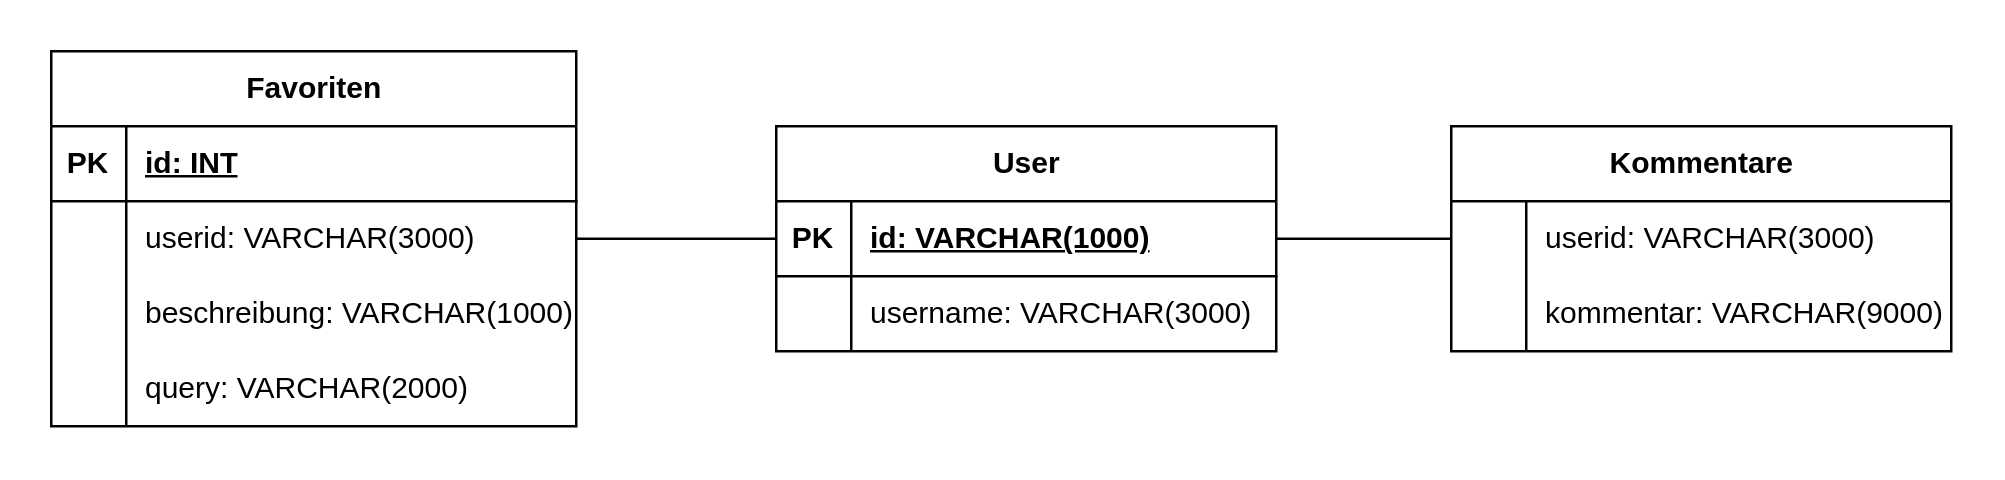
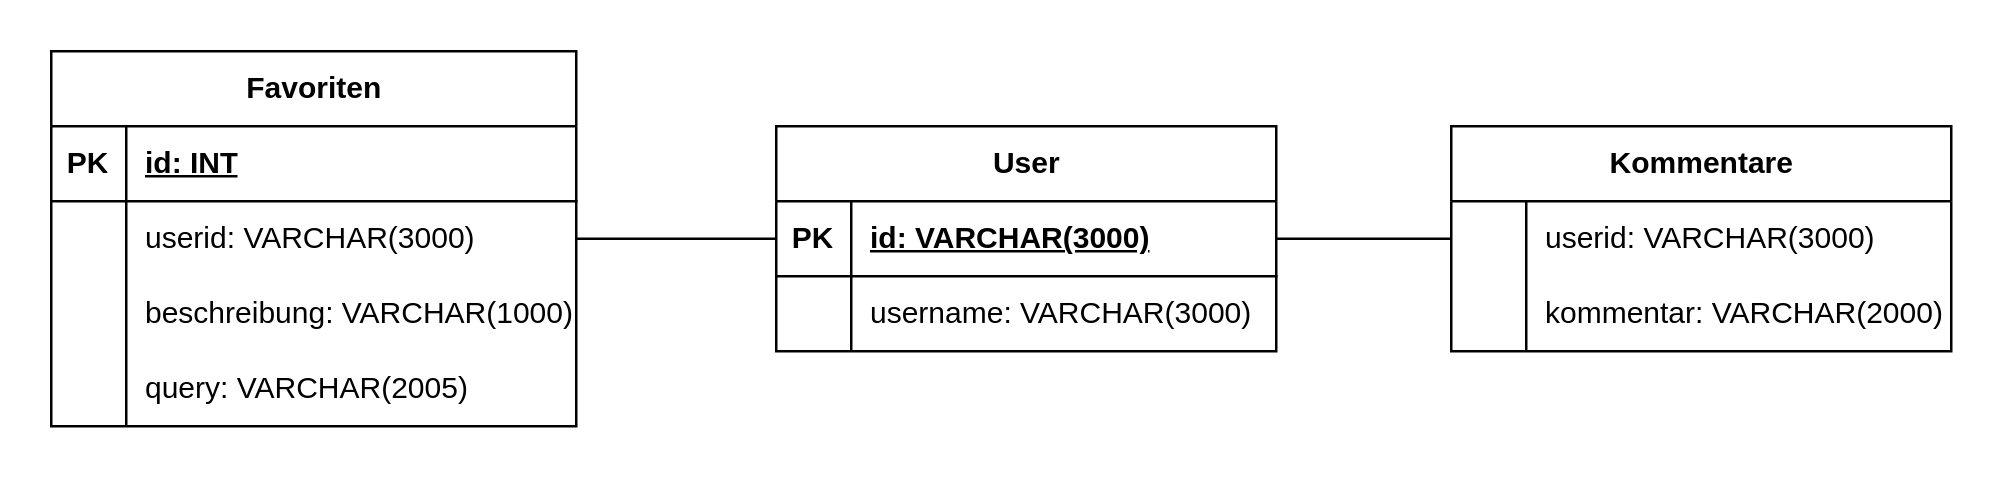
(1002, 239) -> (1002, 239)
(1740, 314) -> (1740, 314)
(306, 389) -> (306, 389)
